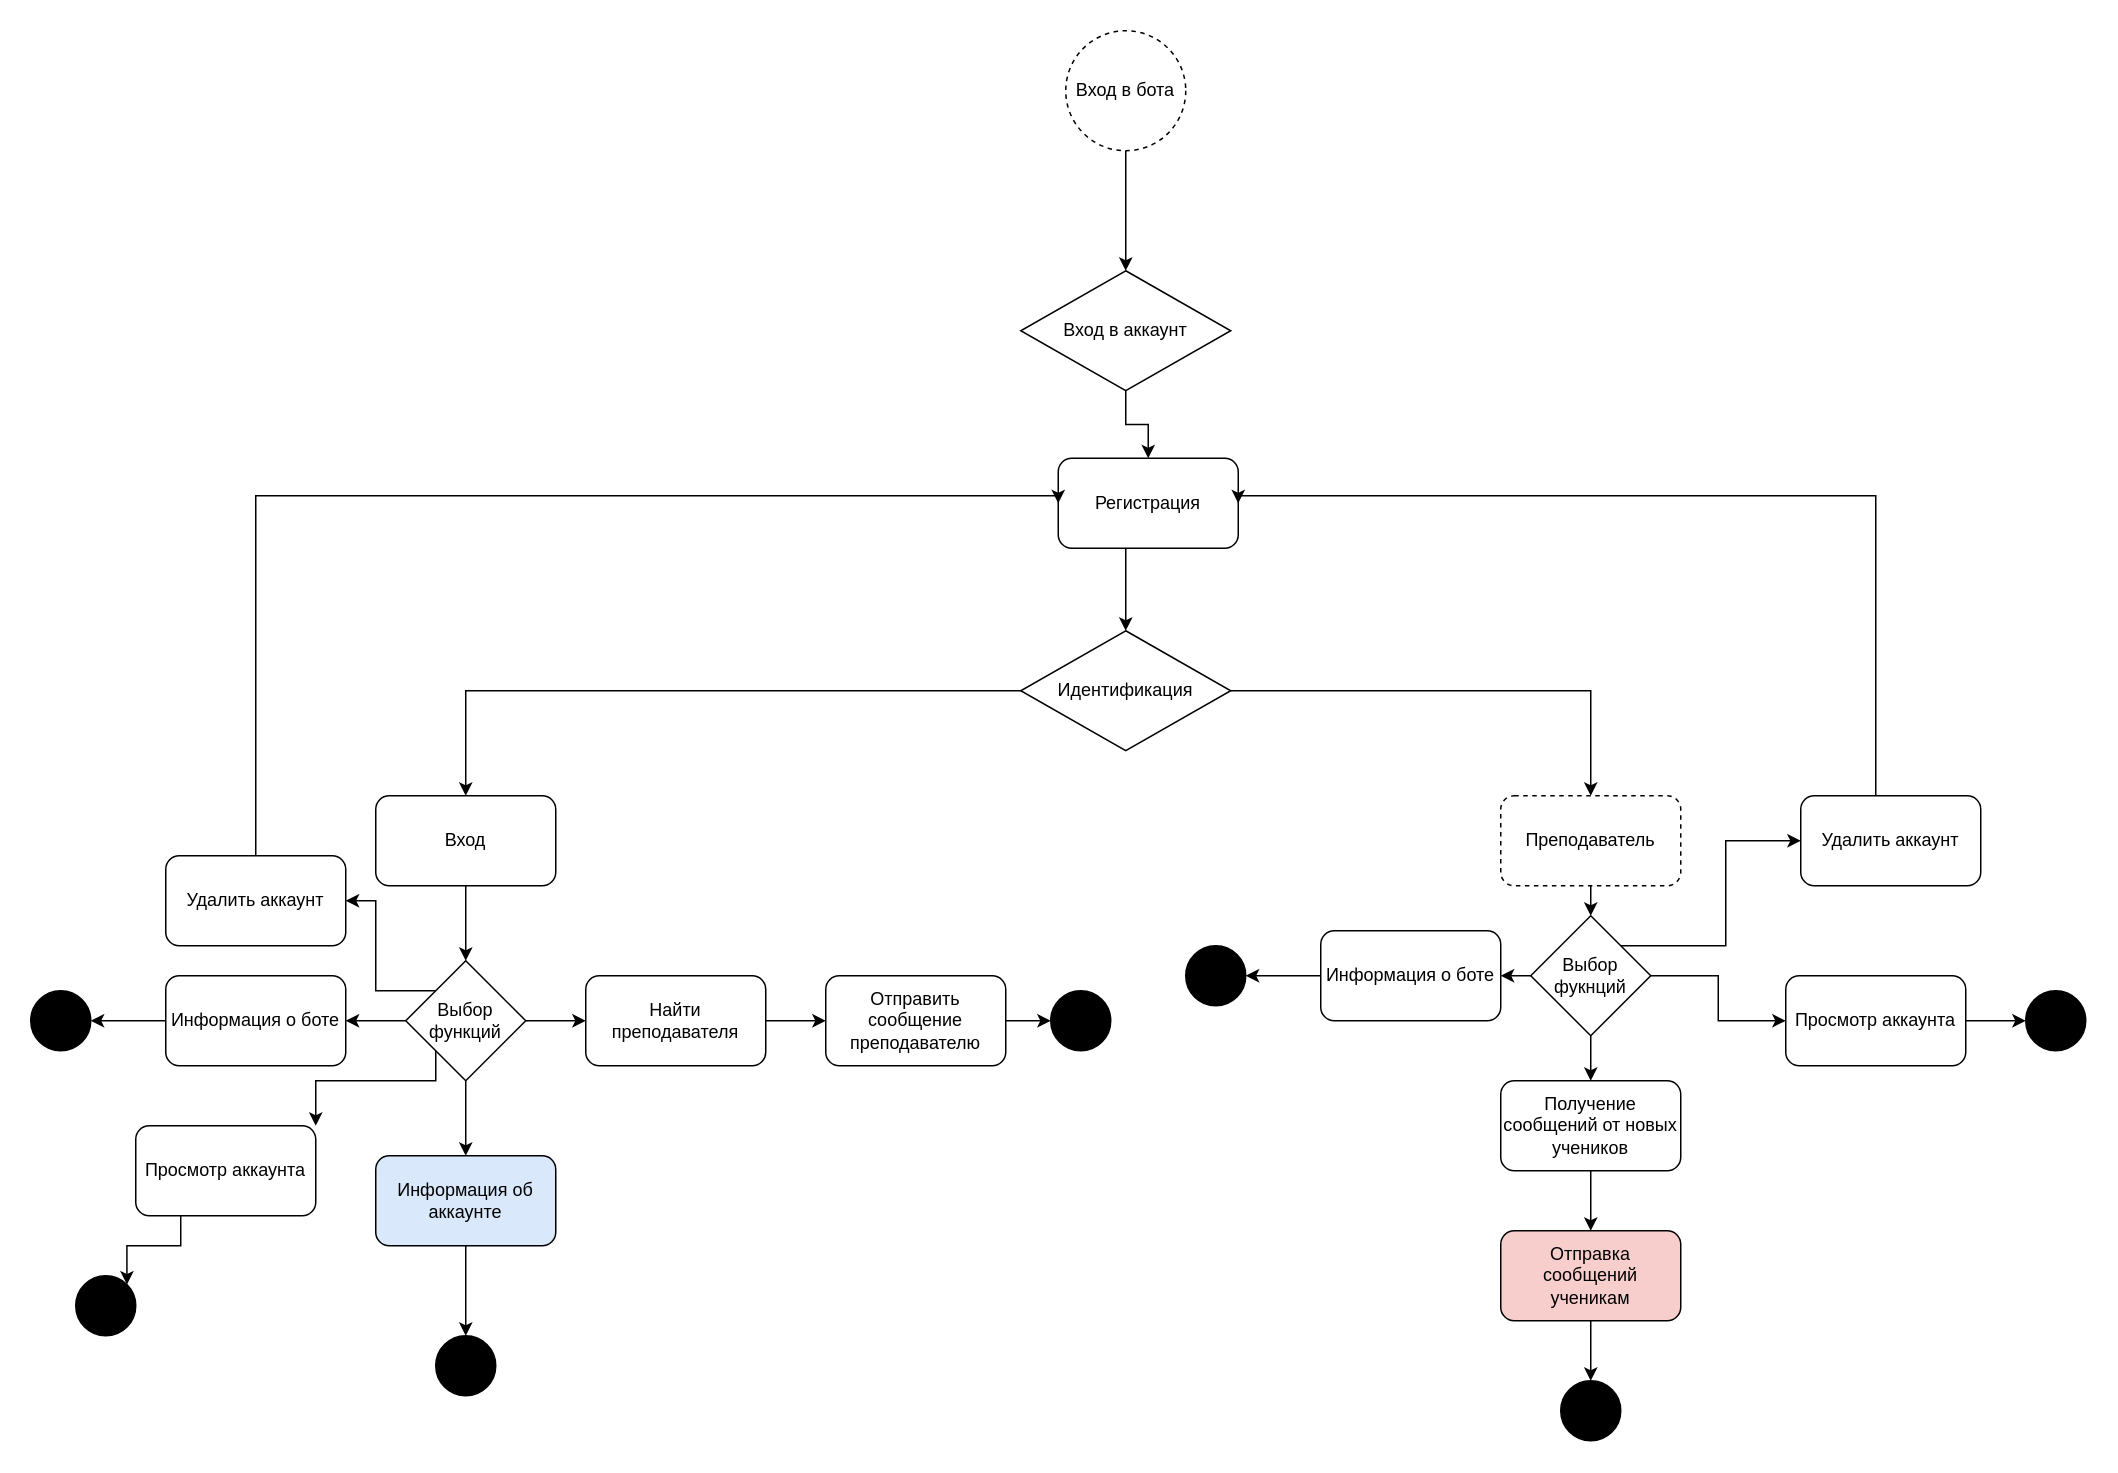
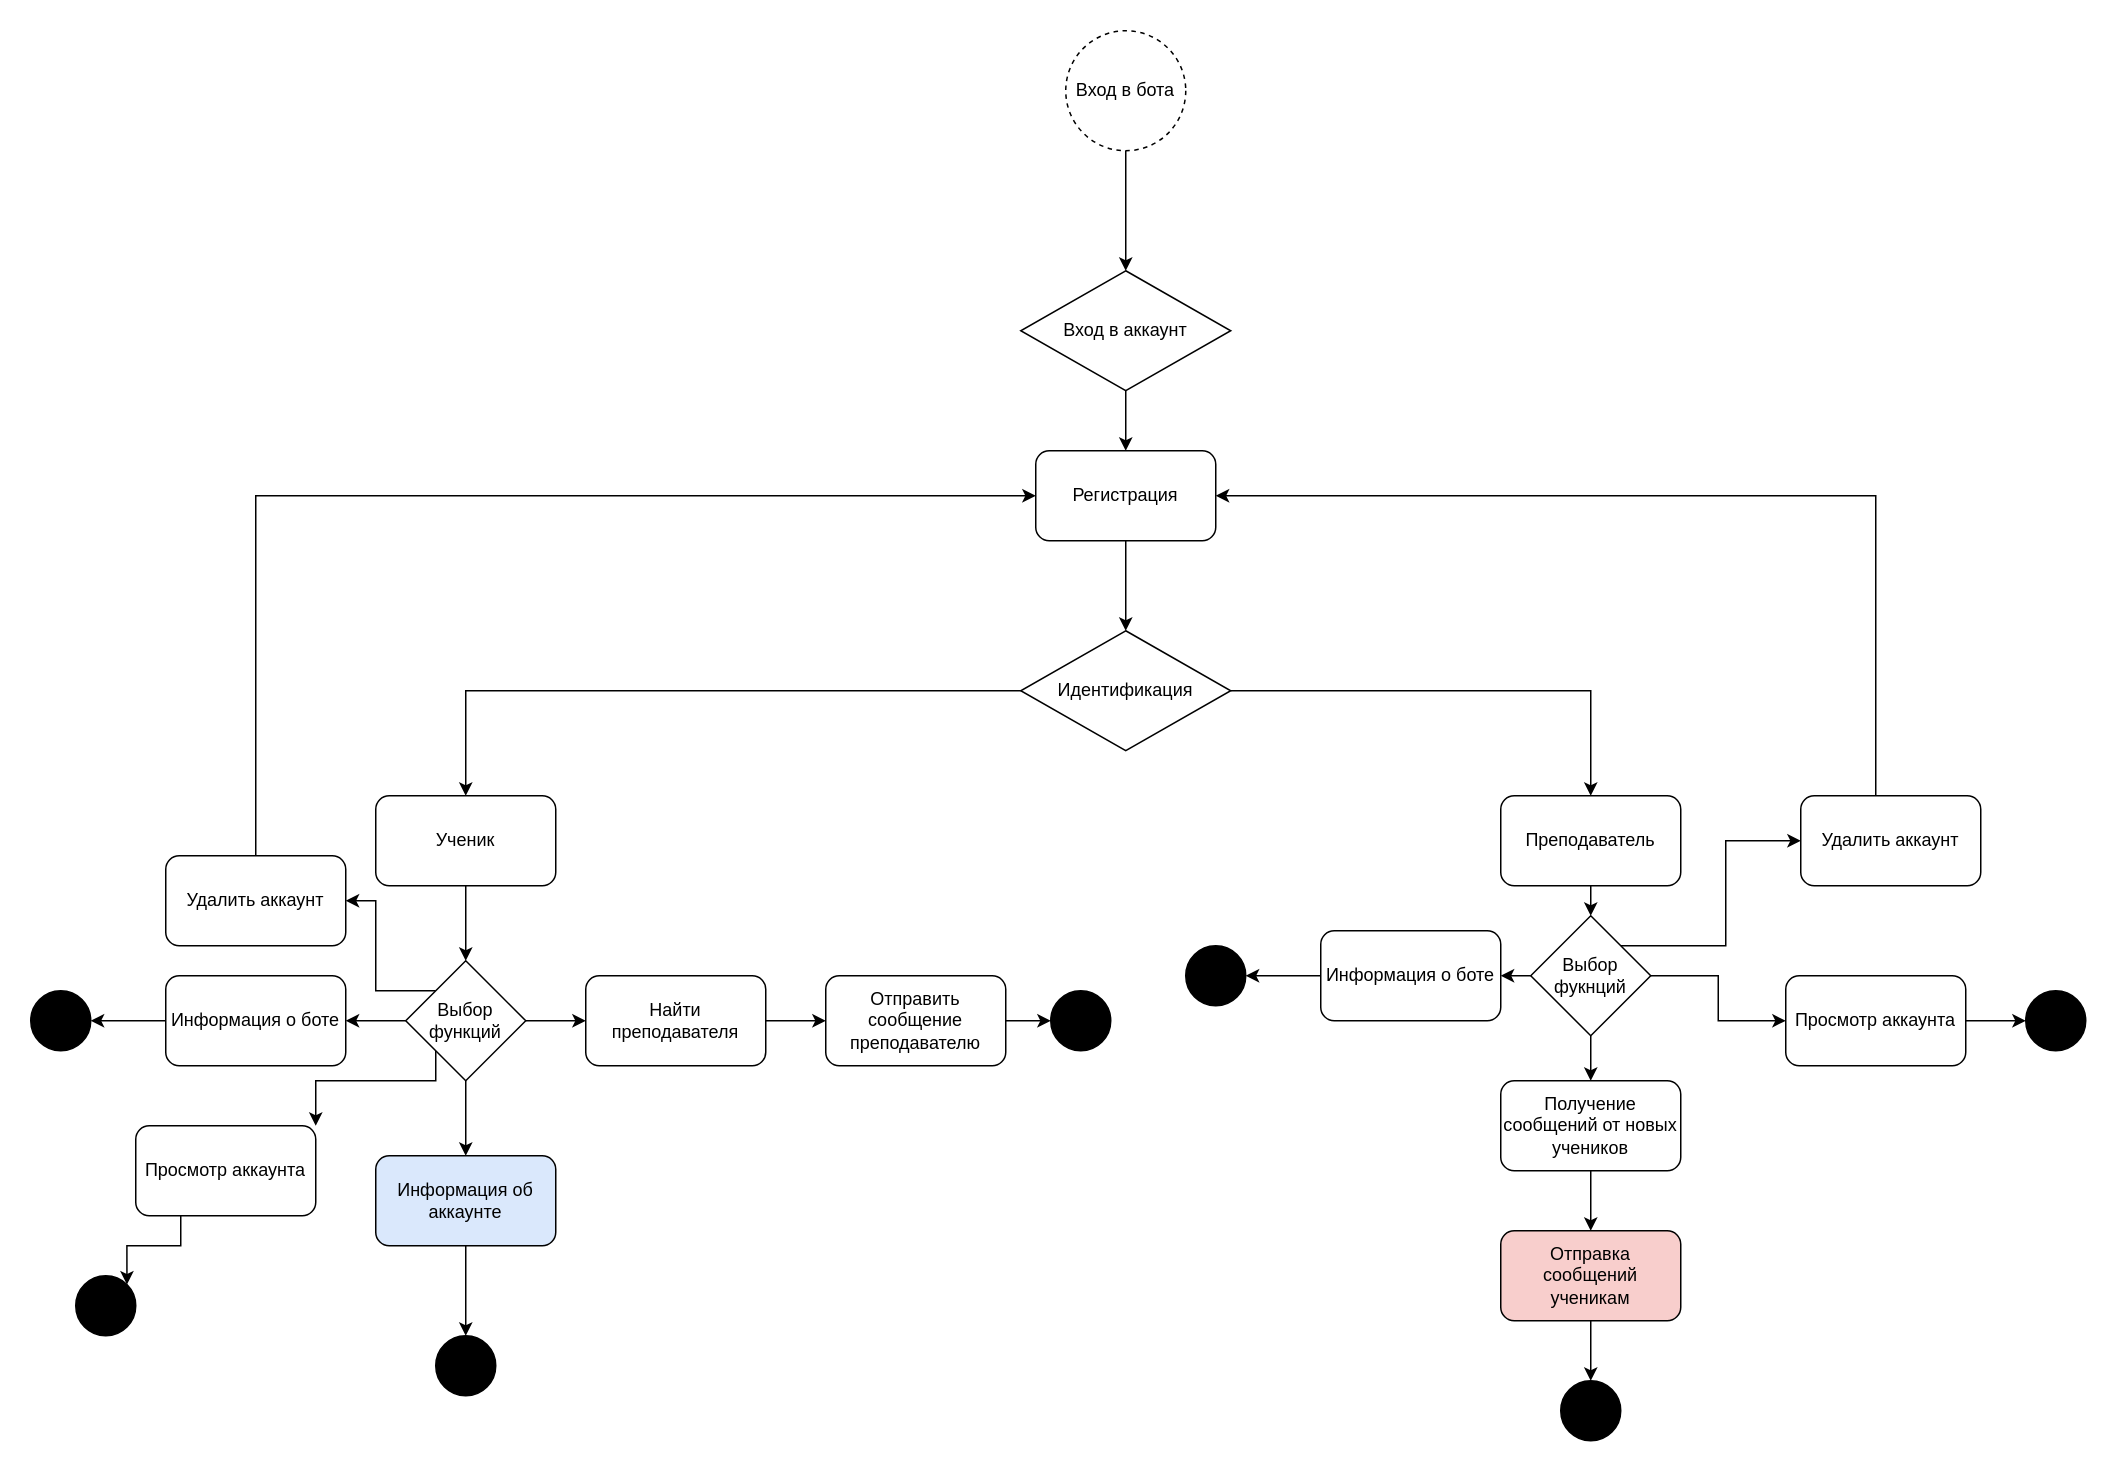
(1148, 503) -> (1126, 496)
(466, 841) -> (466, 841)
(1591, 841) -> (1591, 841)
